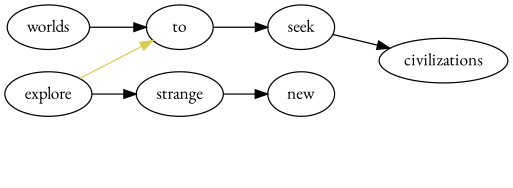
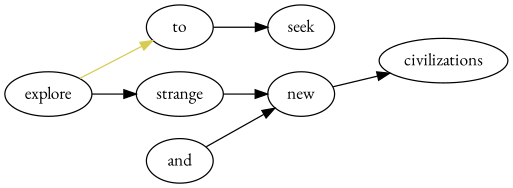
(48, 27) -> none
(355, 40) -> (355, 81)
none -> (180, 161)
